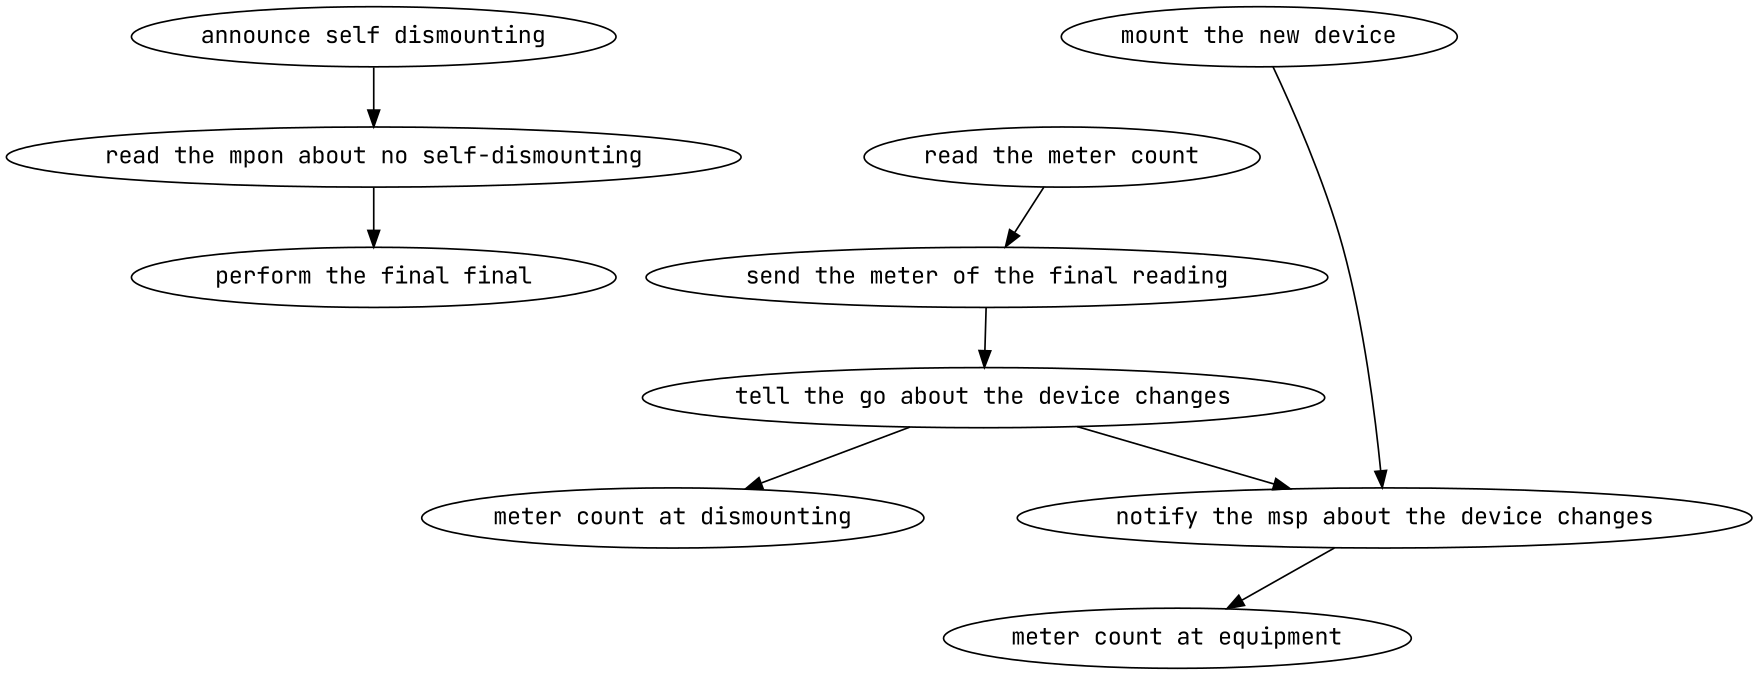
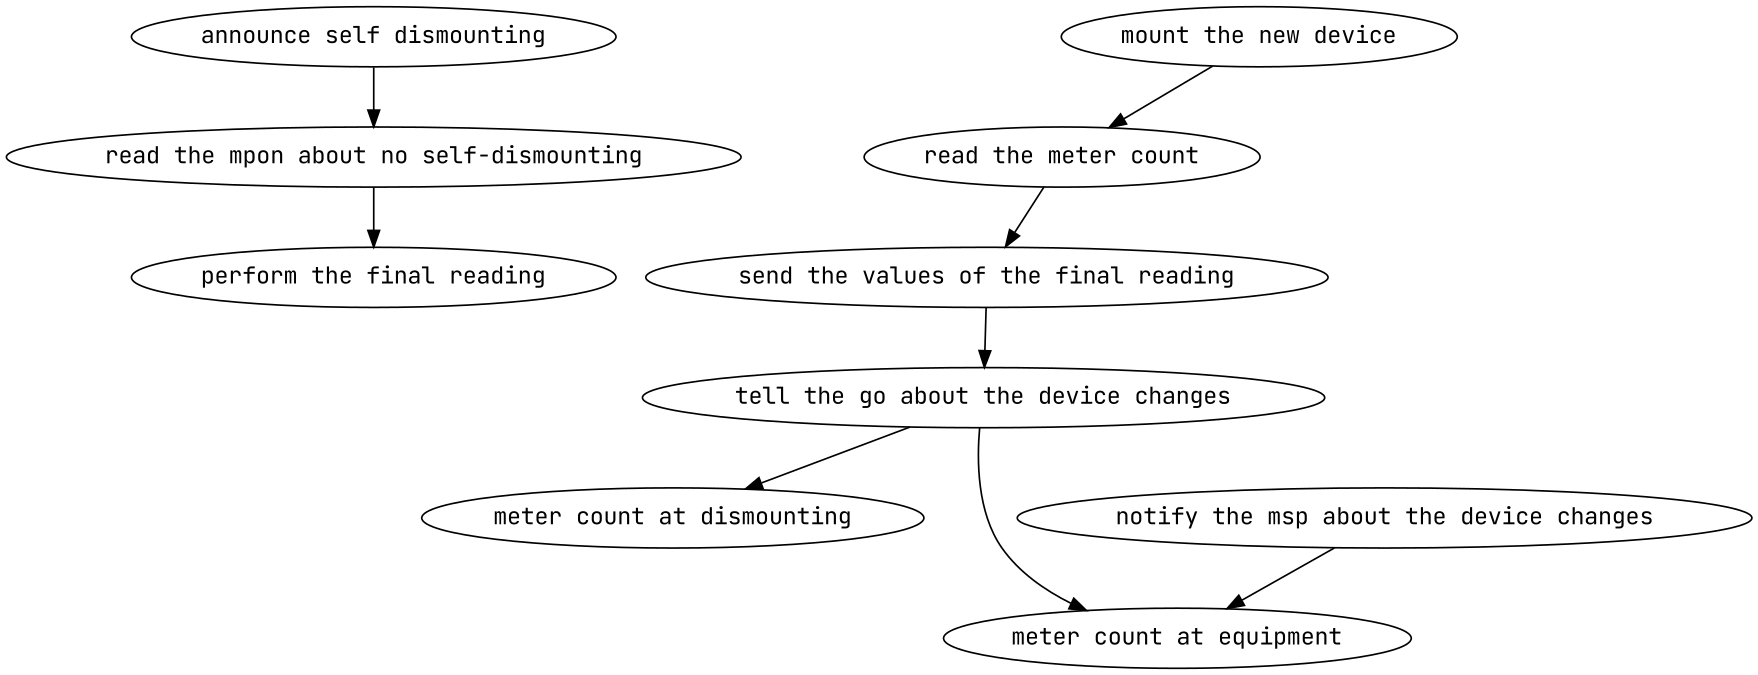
(1347, 263) -> (1168, 93)
(374, 277) -> (374, 277)
(987, 277) -> (987, 277)
(1176, 455) -> (993, 533)
